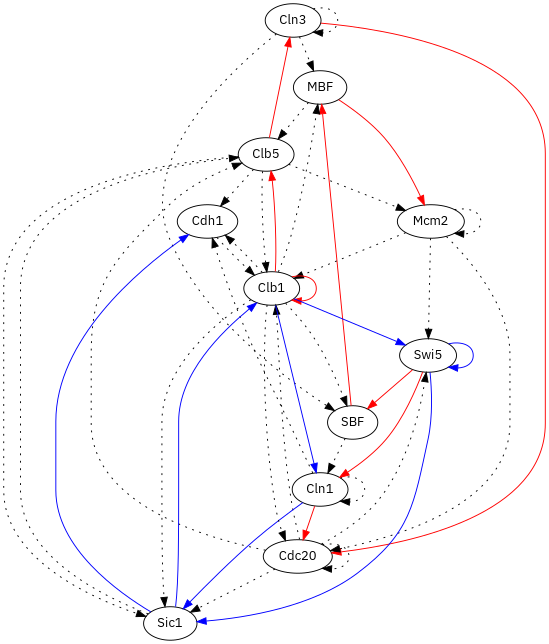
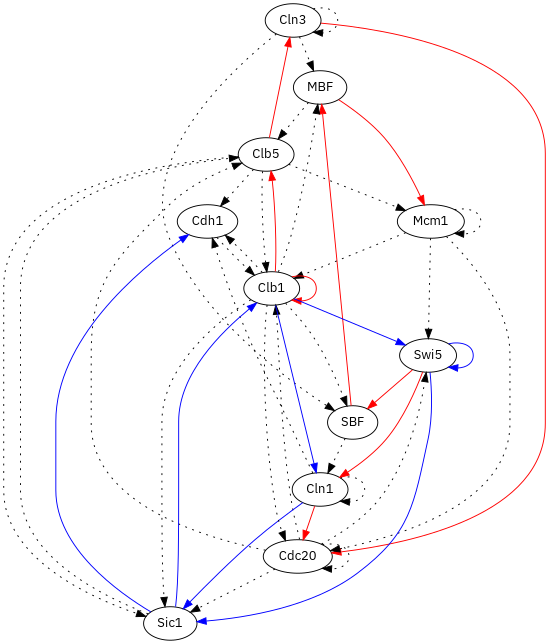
(431, 221) -> (431, 221)
